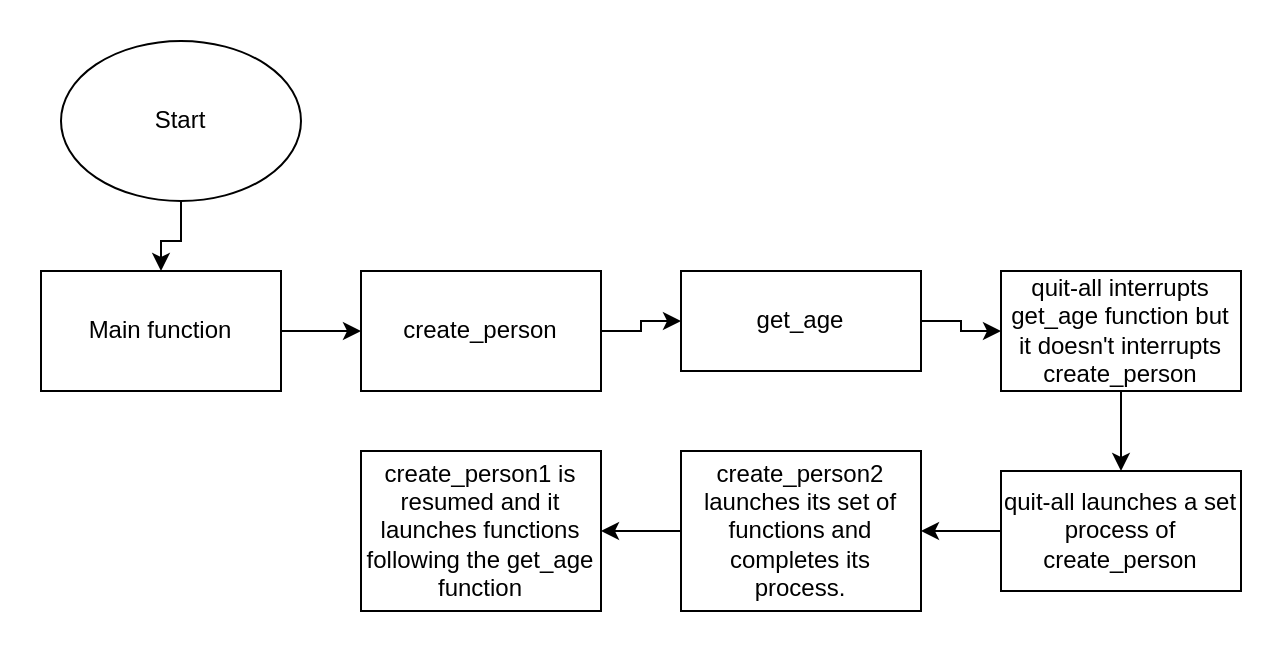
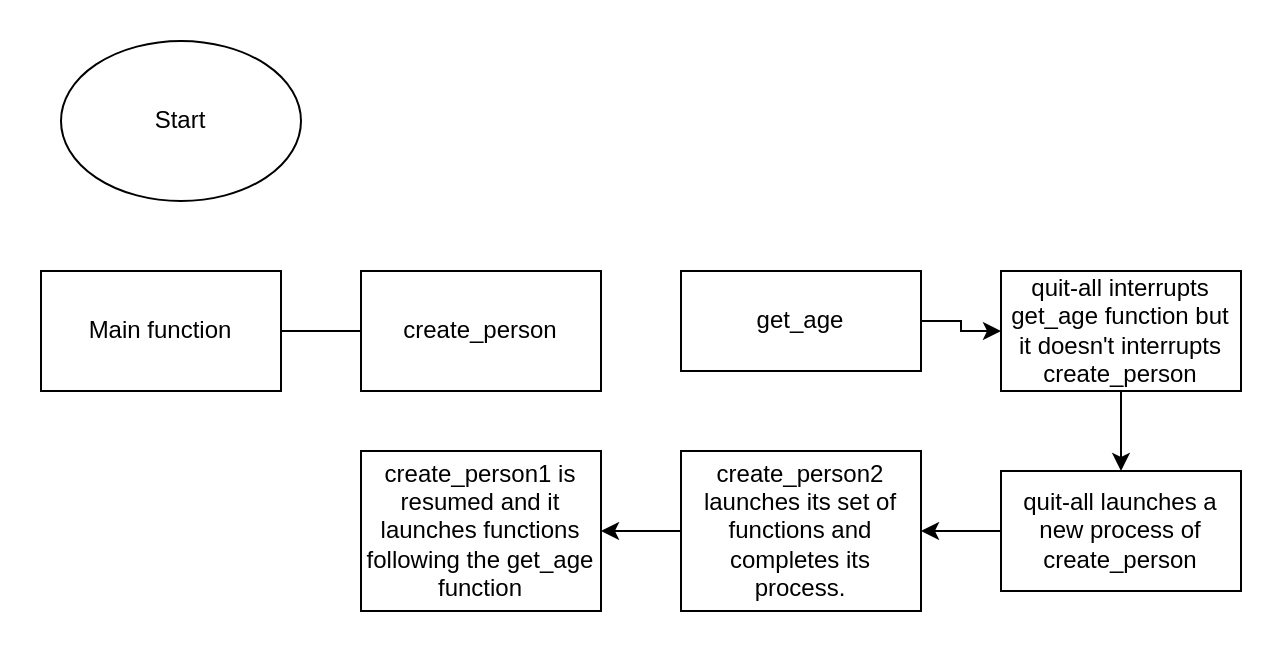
(181, 239) -> none
(346, 331) -> (351, 331)
(639, 331) -> none
(1121, 531) -> (1121, 531)
